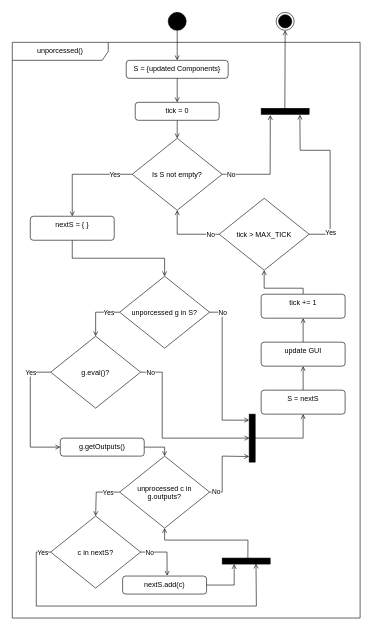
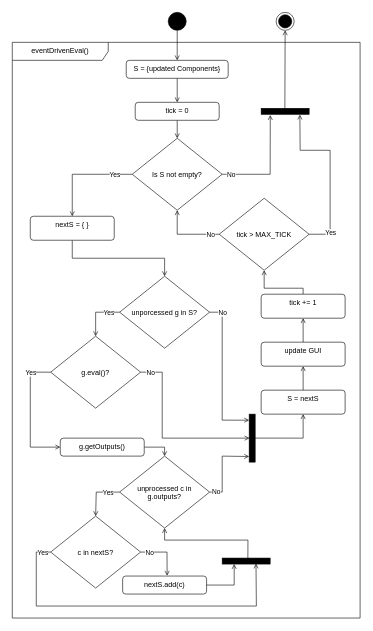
(60, 51) -> (60, 51)
